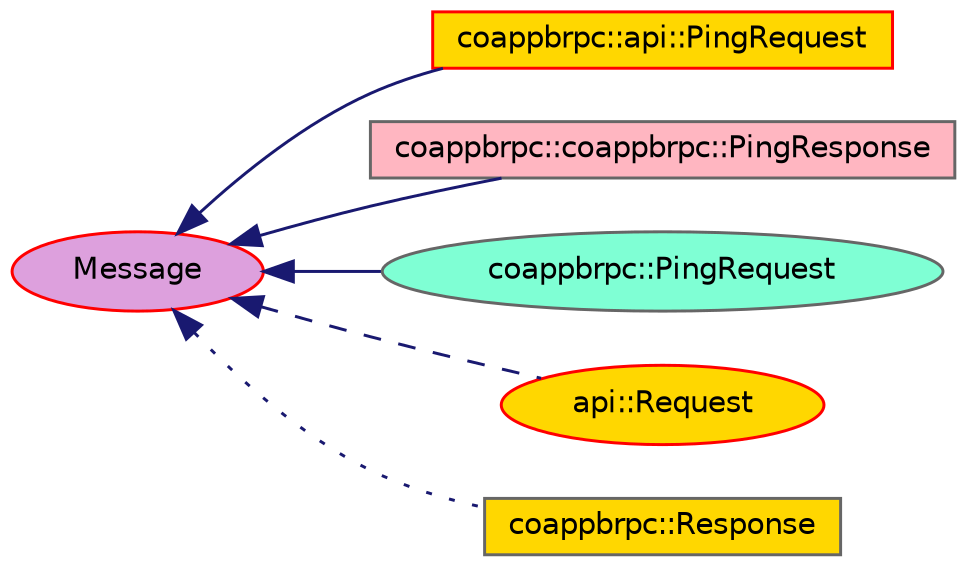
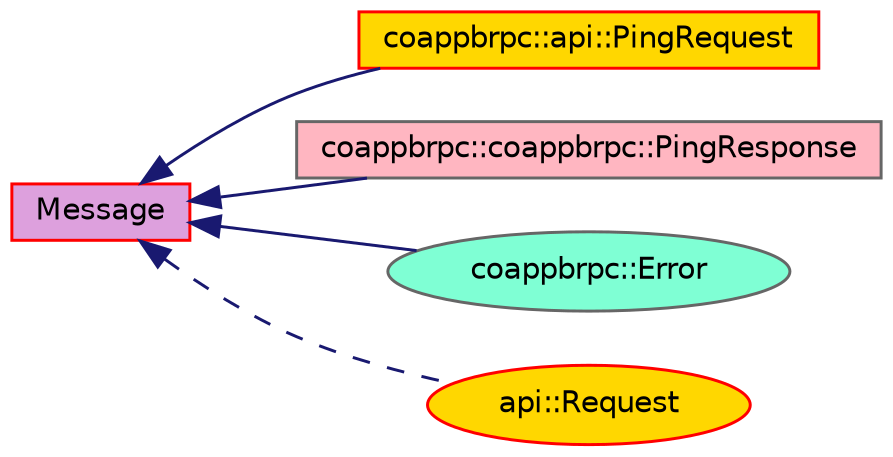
(138, 271) -> (101, 212)
(663, 271) -> (589, 271)
(663, 527) -> none
